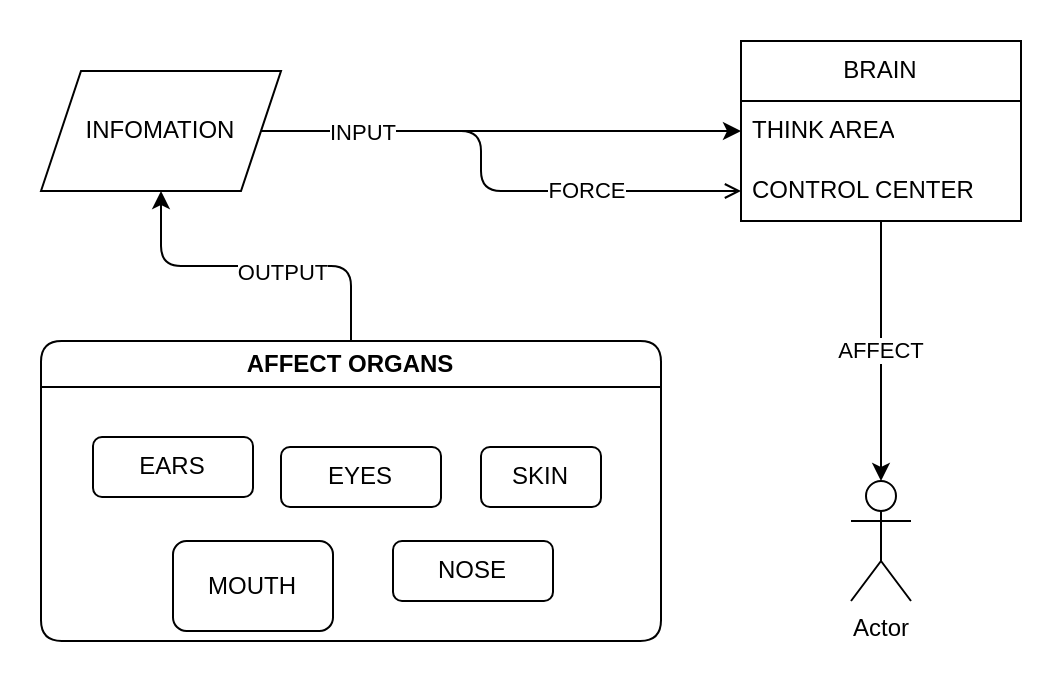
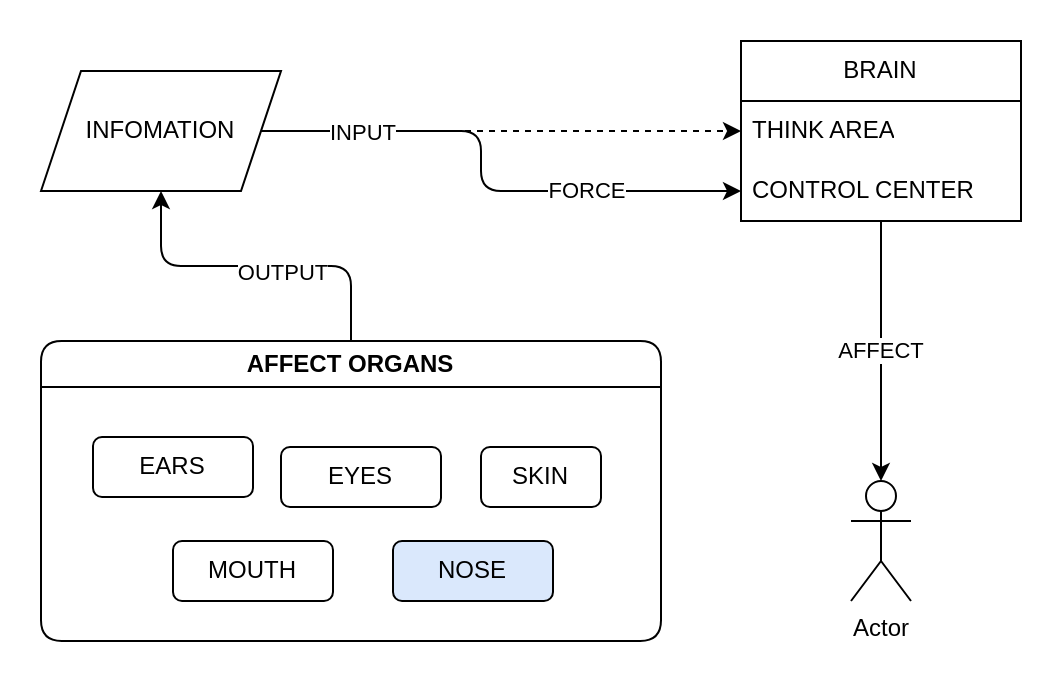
(601, 131) -> (601, 131)
(729, 191) -> (726, 191)
(473, 571) -> (473, 571)
(253, 586) -> (253, 571)
